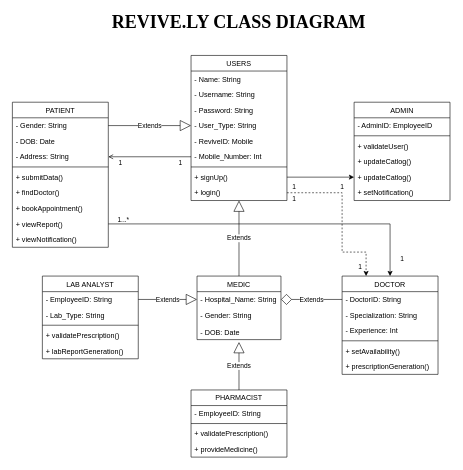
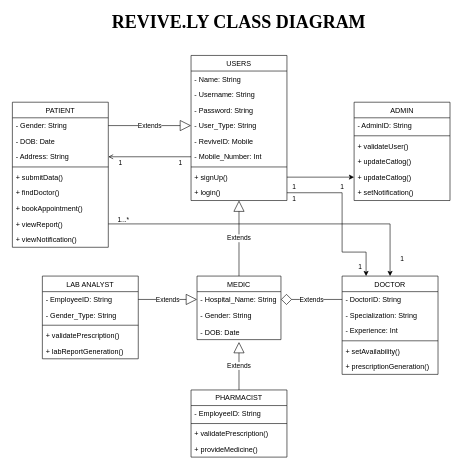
(395, 126) -> (387, 126)
(342, 218) -> (342, 218)
(78, 316) -> (84, 316)
